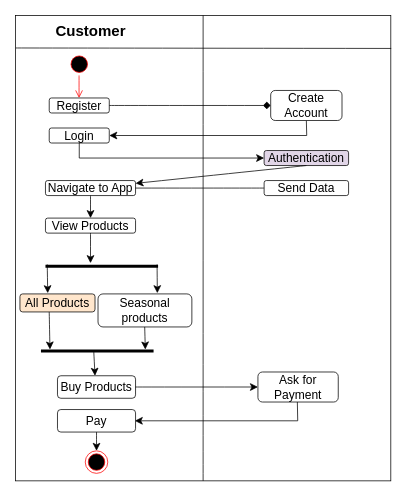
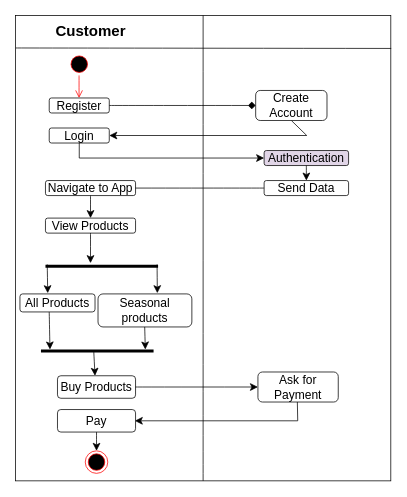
(306, 105) -> (291, 105)
(222, 174) -> (306, 168)
(57, 303) -> (57, 303)
